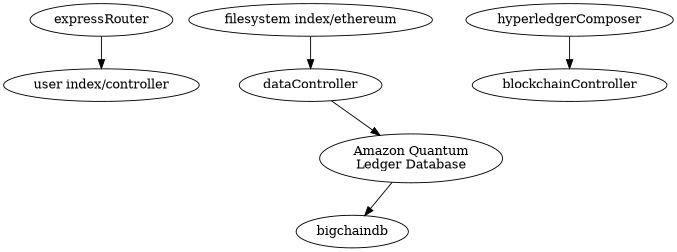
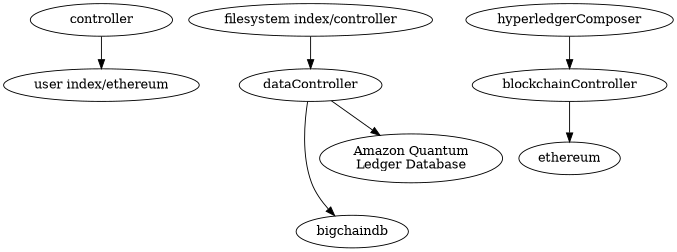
(101, 20) -> (101, 20)
(311, 20) -> (311, 20)
(101, 85) -> (101, 85)
none -> (570, 158)
(381, 195) -> (306, 158)
